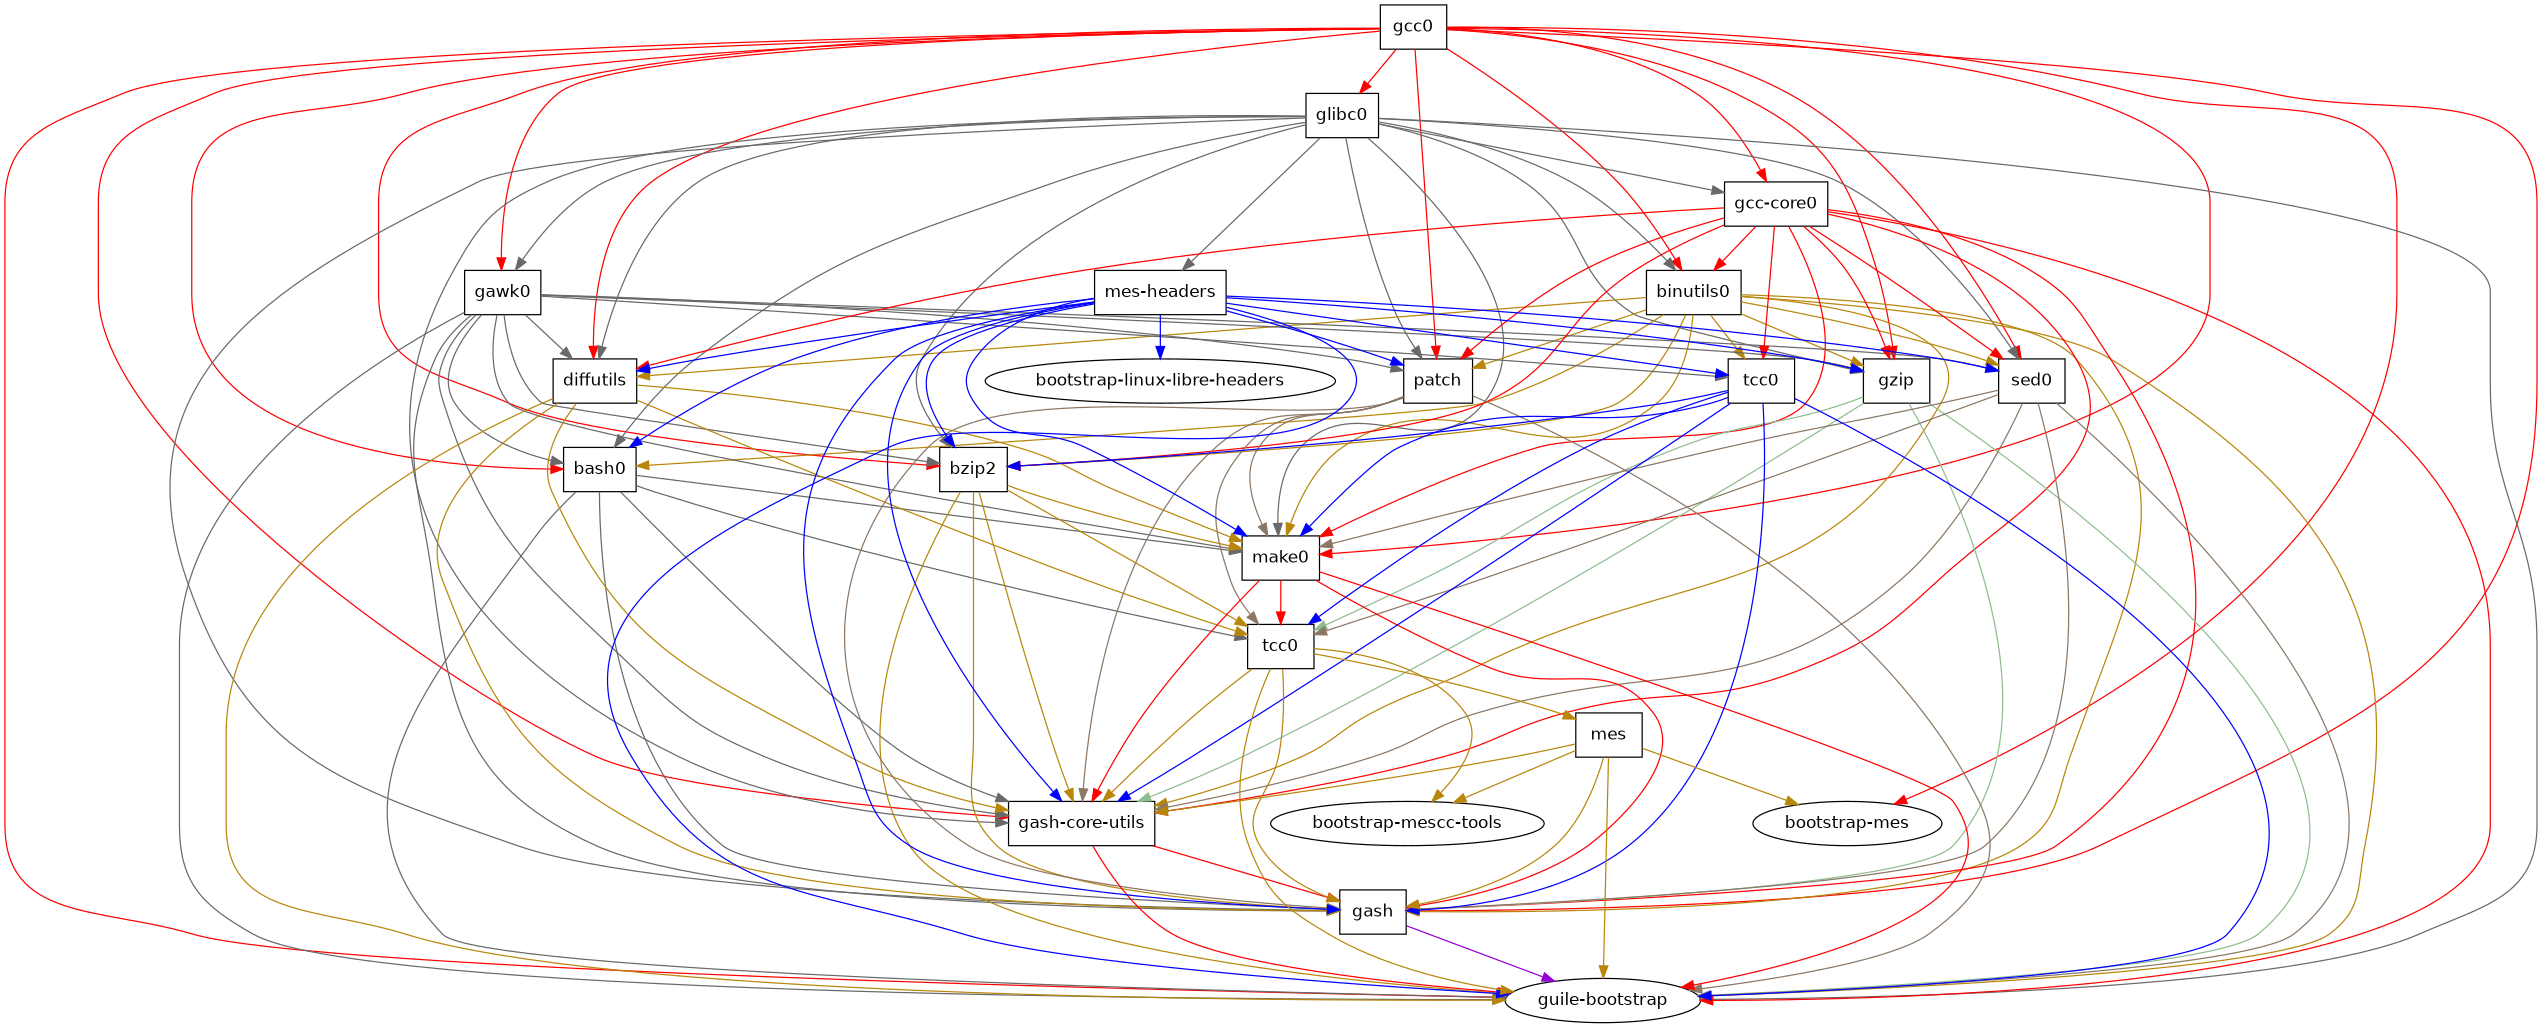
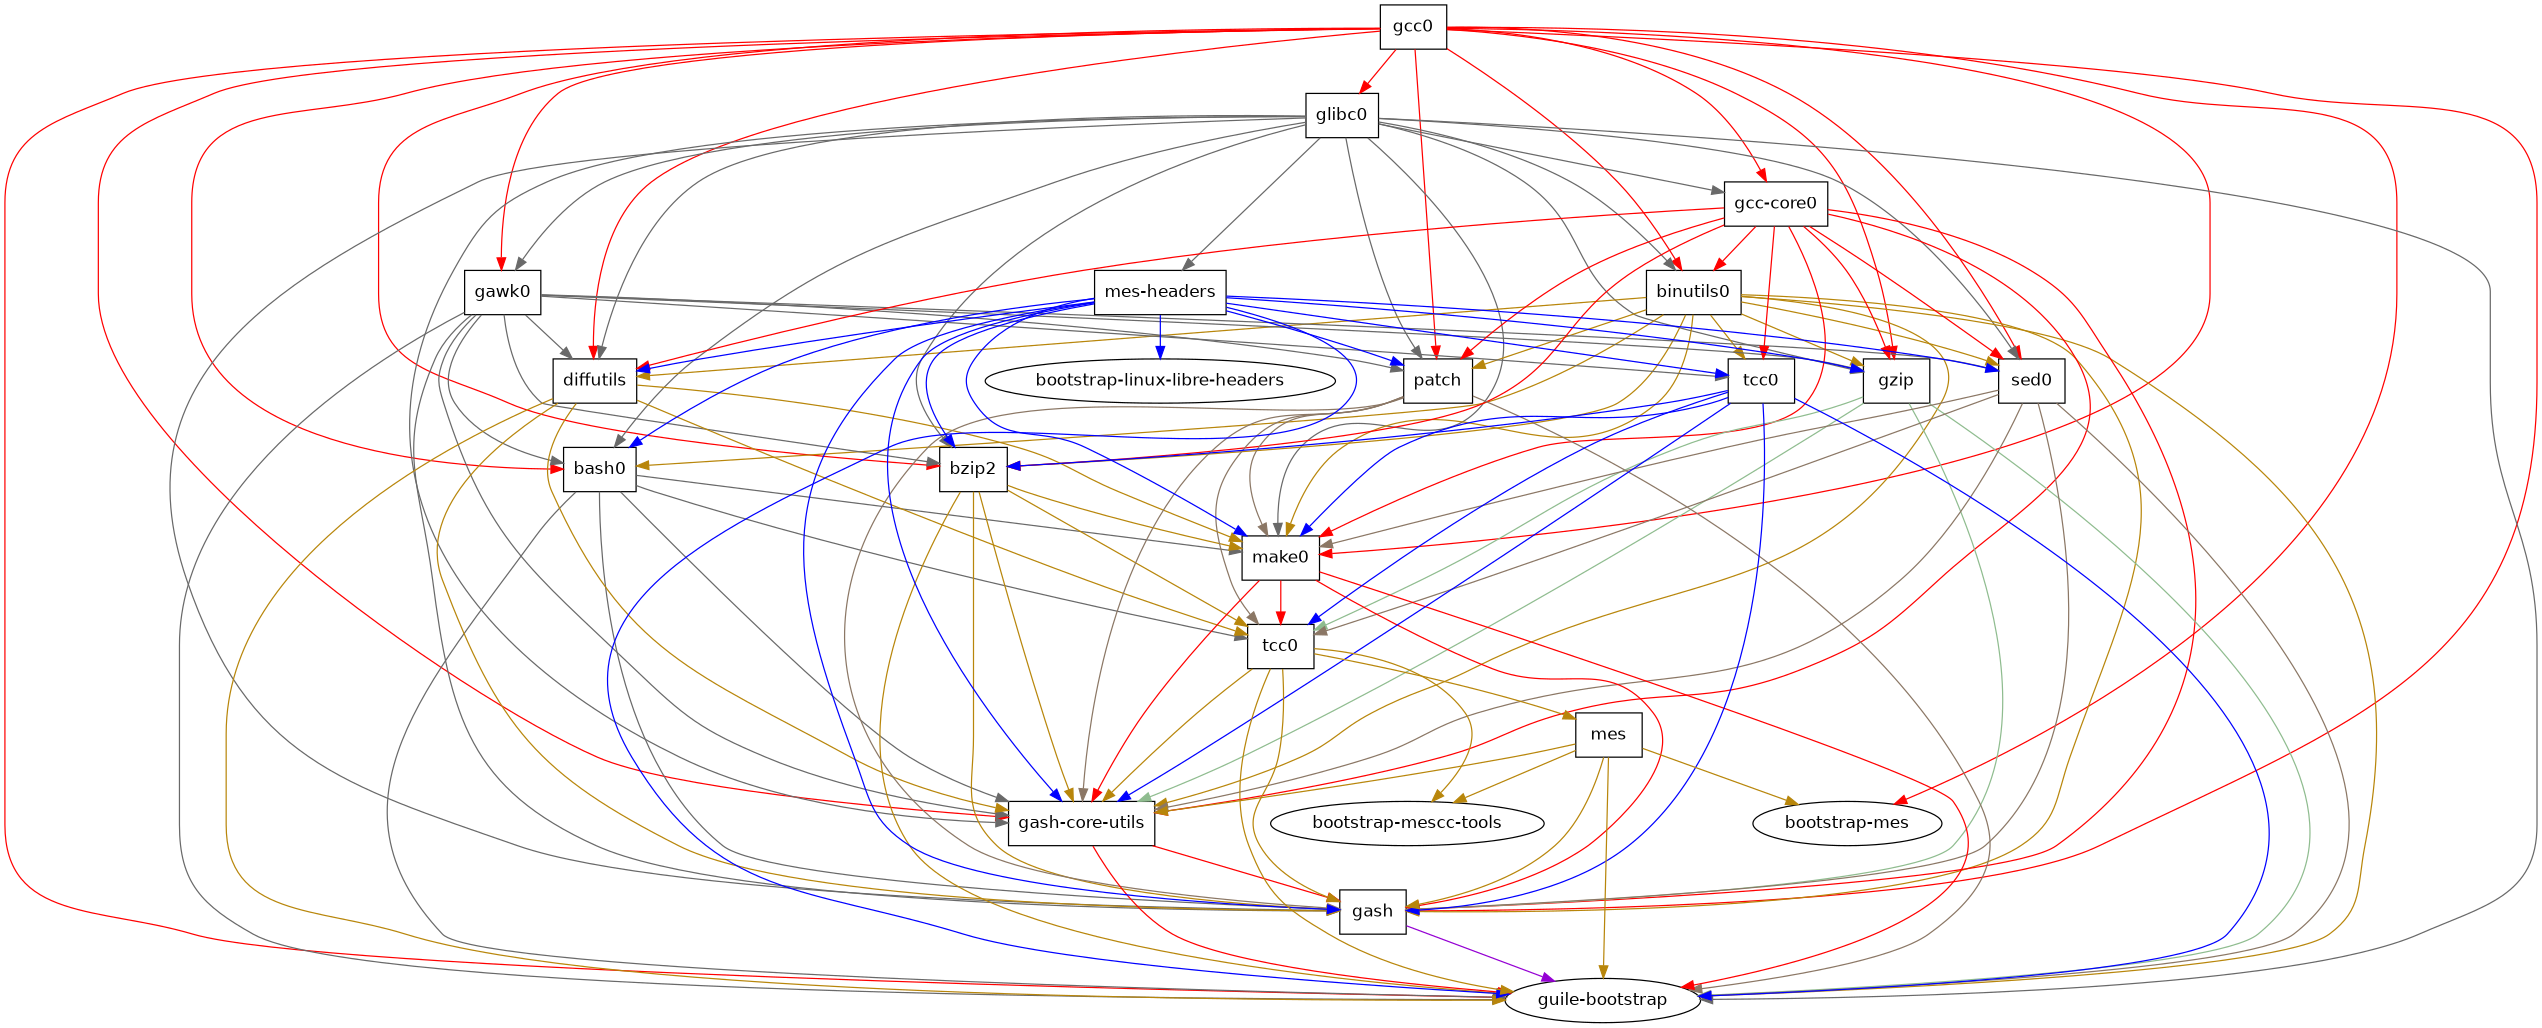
(781, 469) -> none
(2490, 724) -> none
